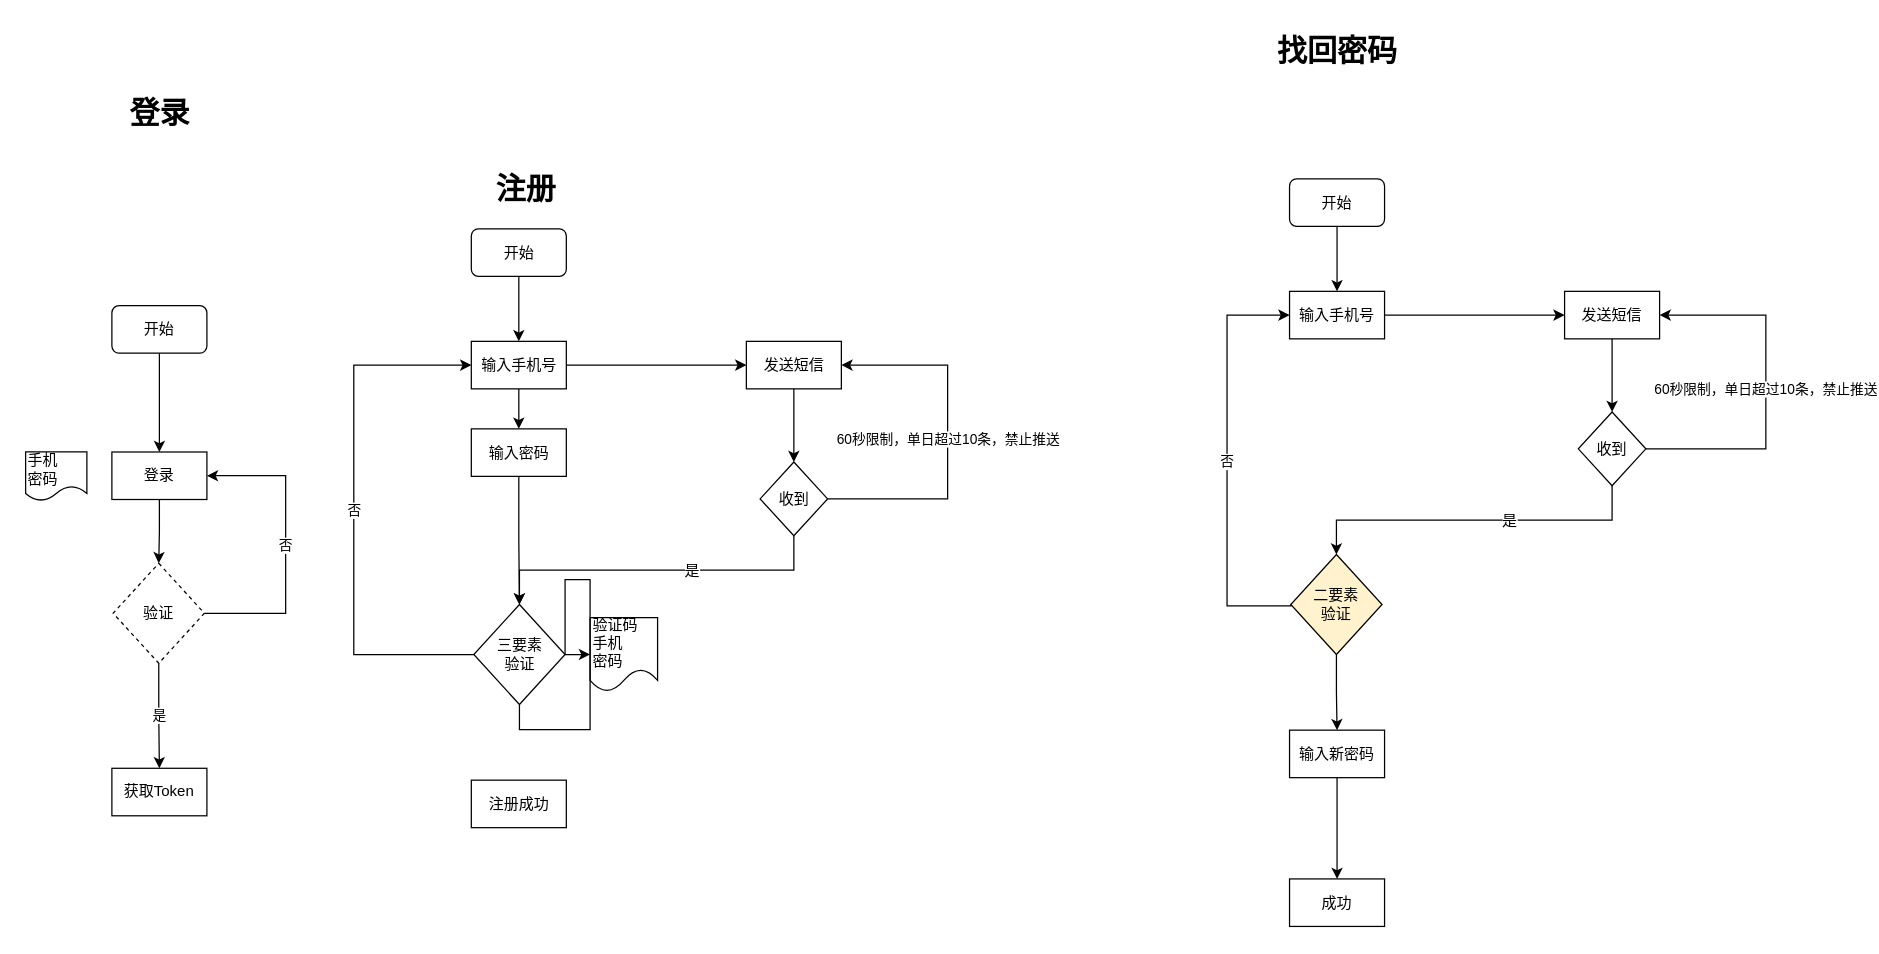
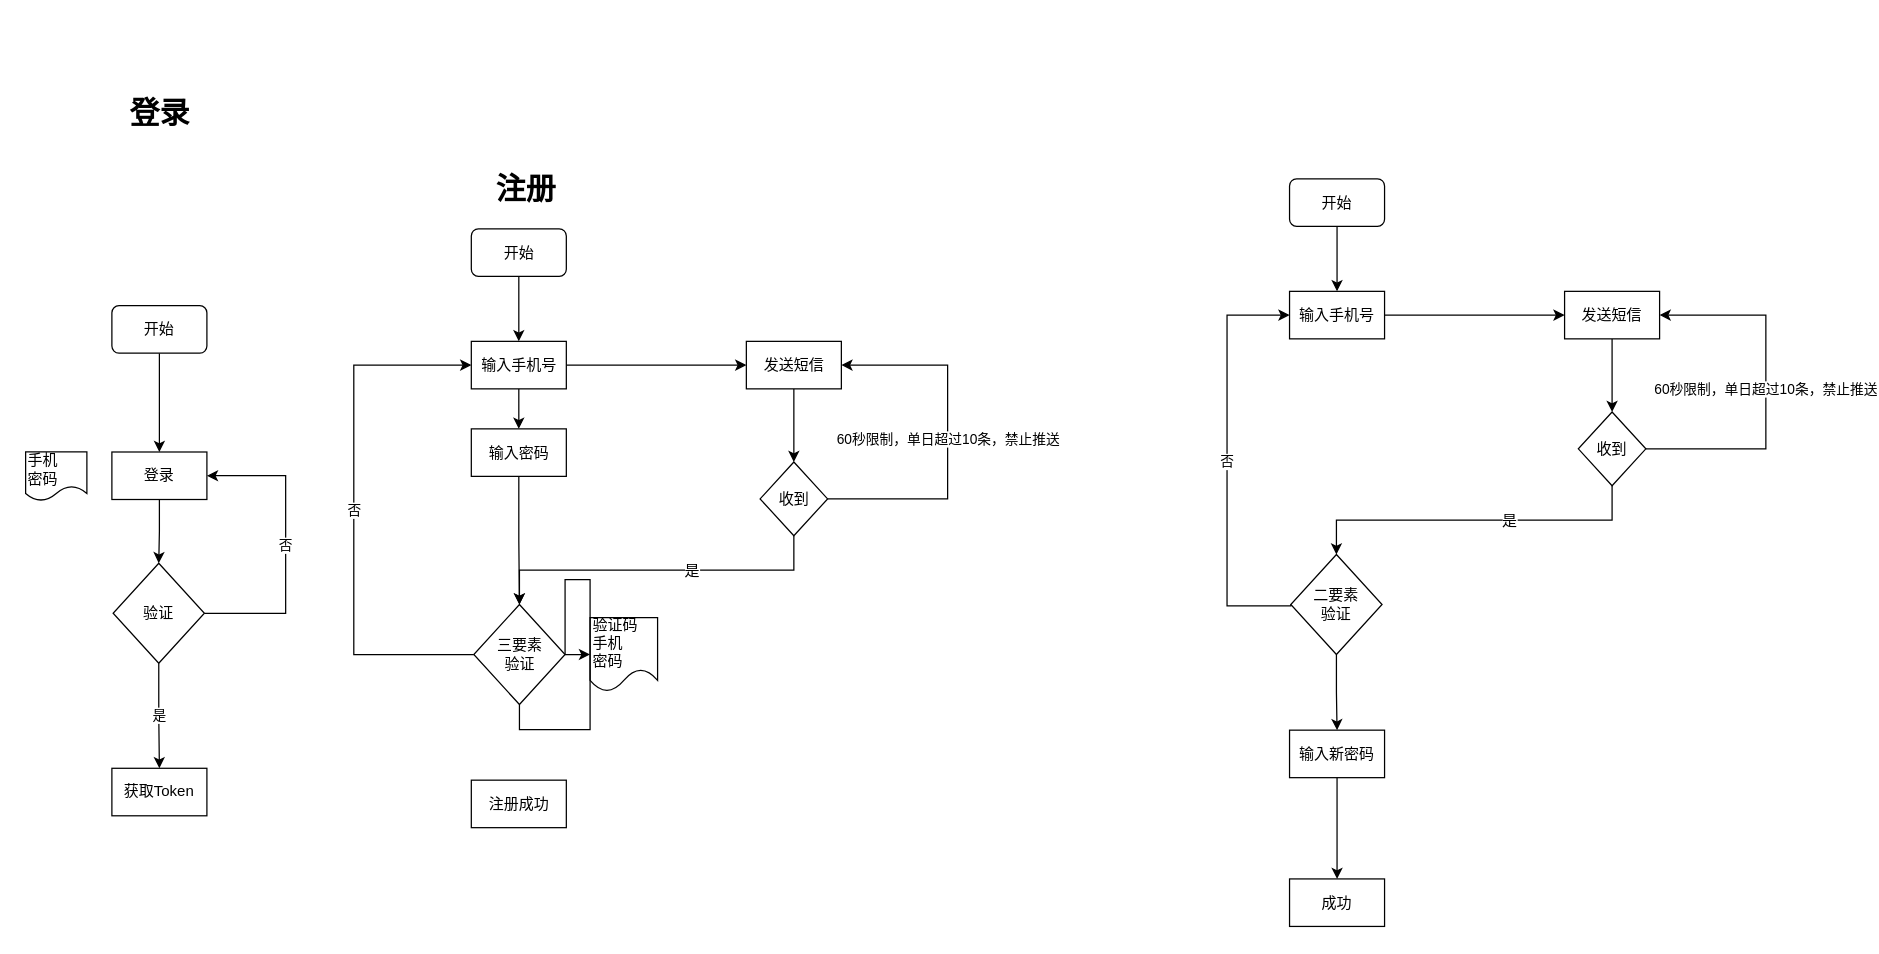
(1337, 51) -> none
(1336, 604) -> (1336, 604)
(159, 613) -> (159, 613)
